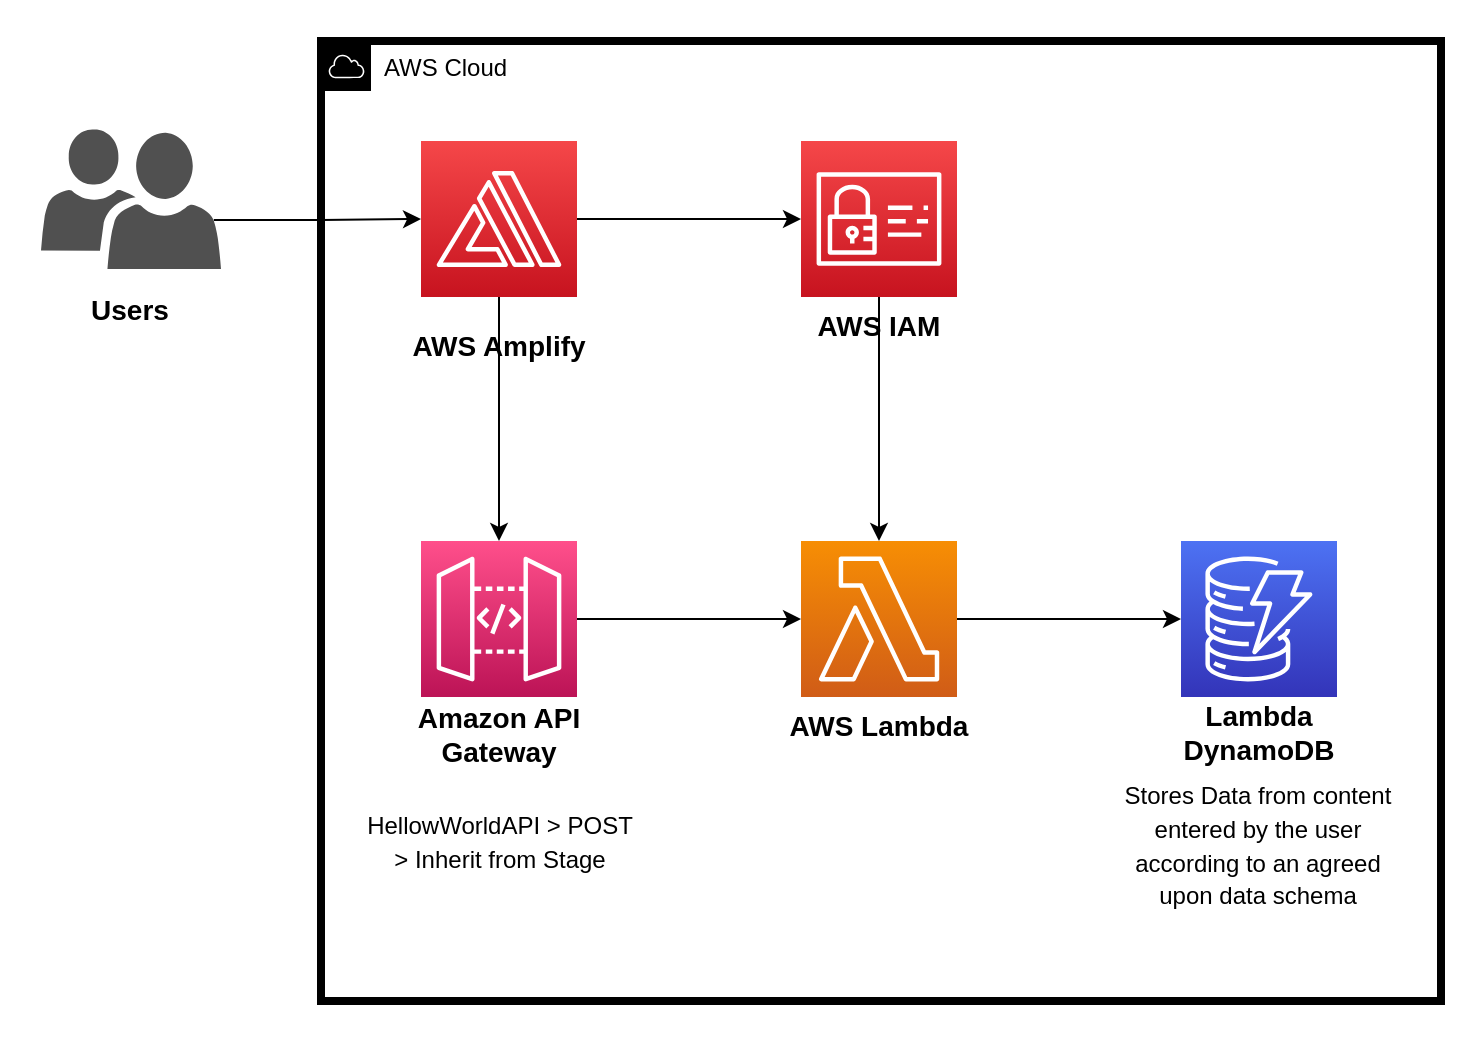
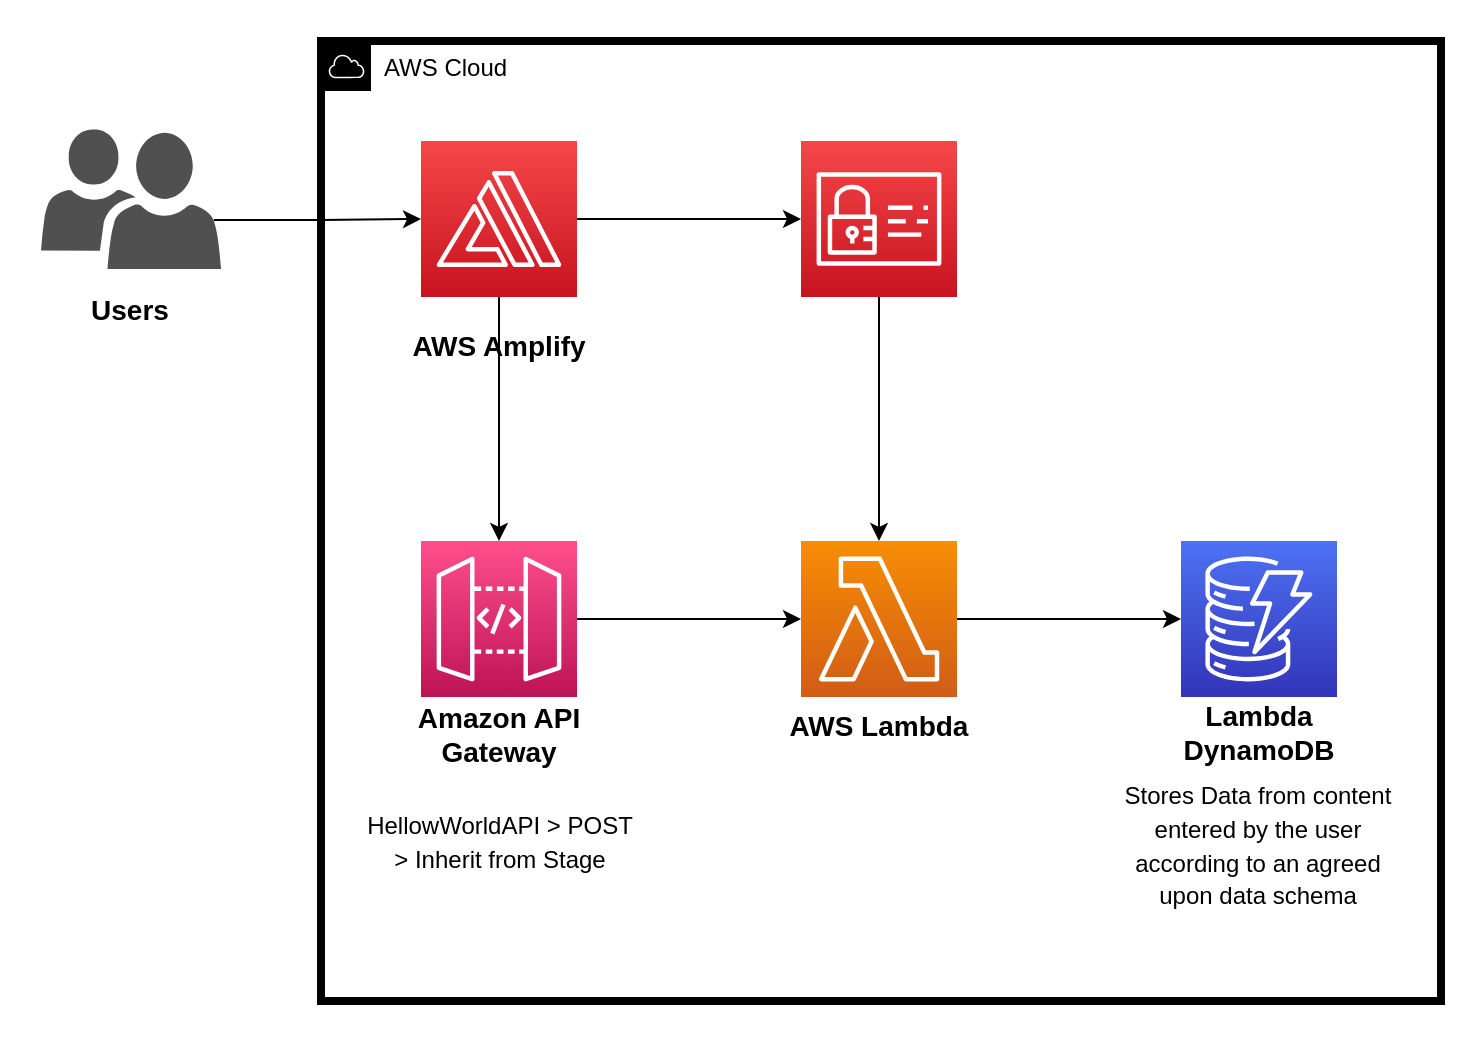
(879, 327) -> none
